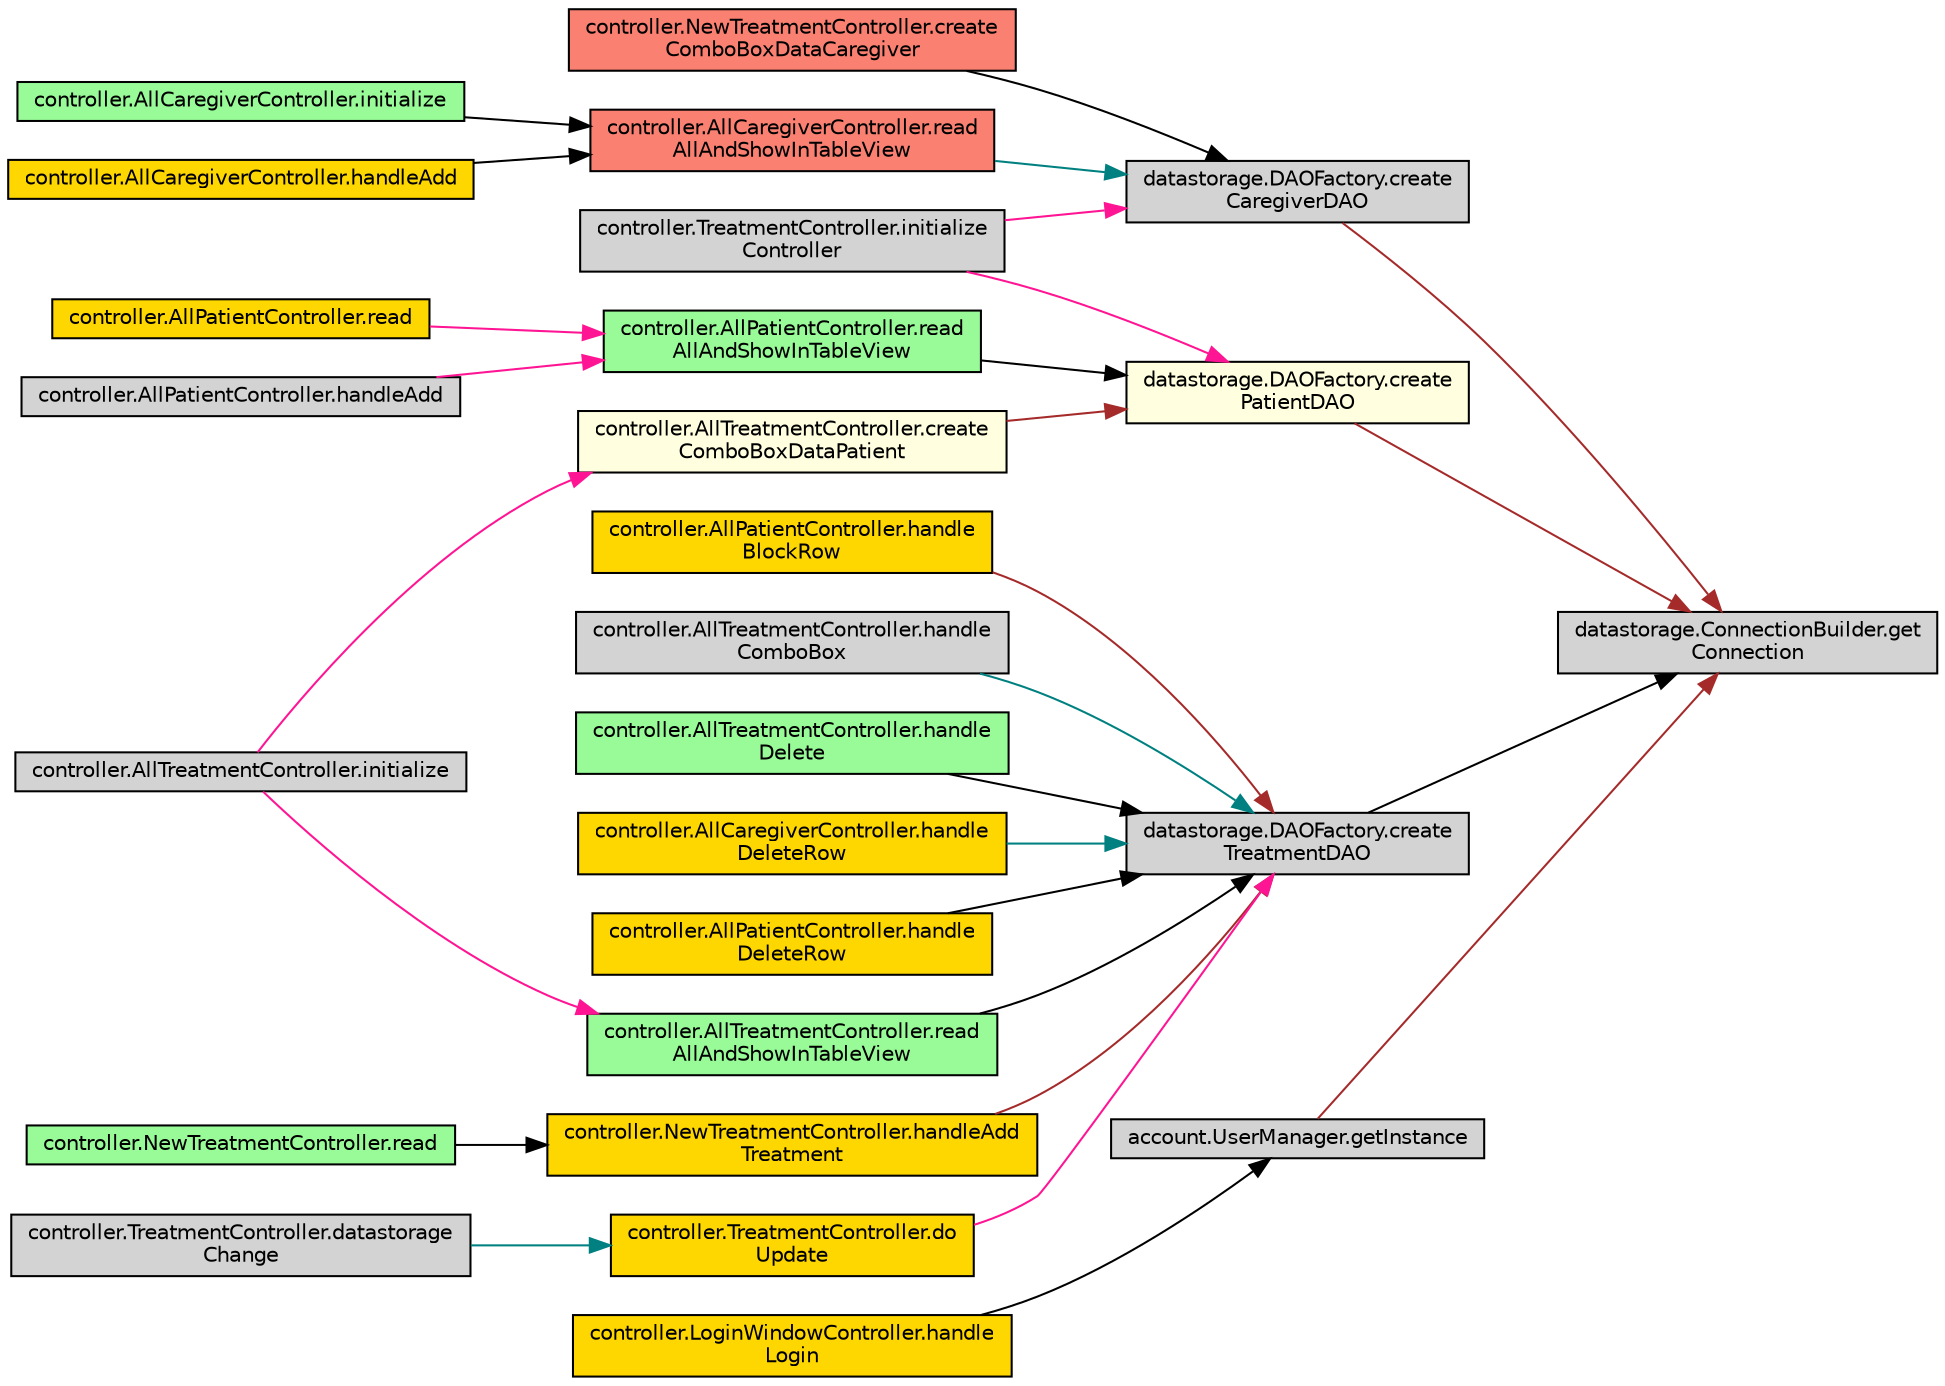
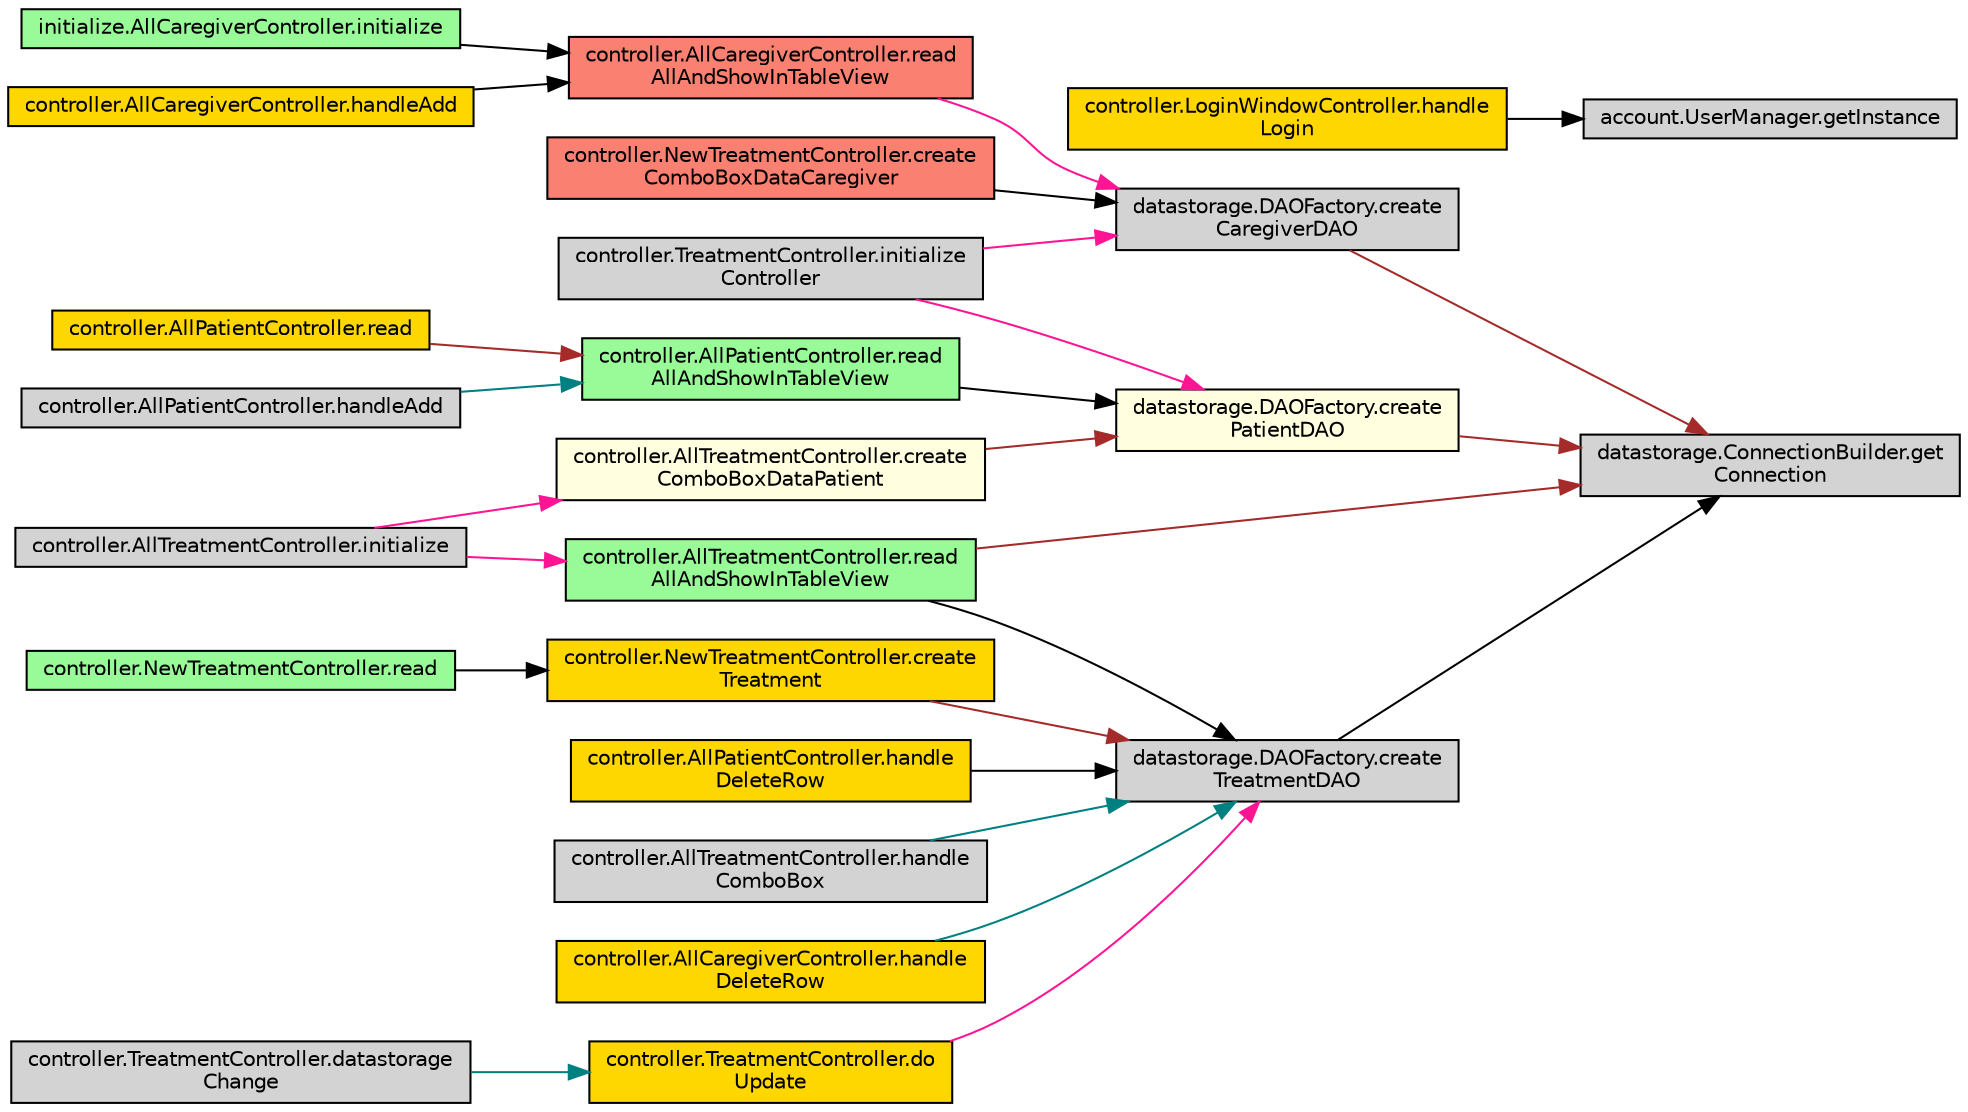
(241, 101) -> (241, 29)
(1050, 167) -> (1021, 135)
(506, 330) -> (495, 349)
(510, 370) -> (511, 388)
(792, 542) -> none
(792, 743) -> none
(1511, 904) -> (1268, 518)
(792, 1145) -> (771, 670)
